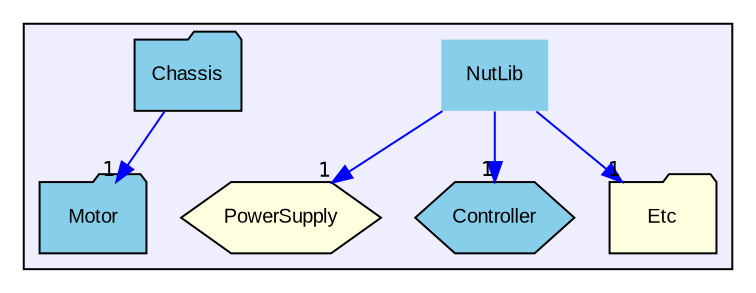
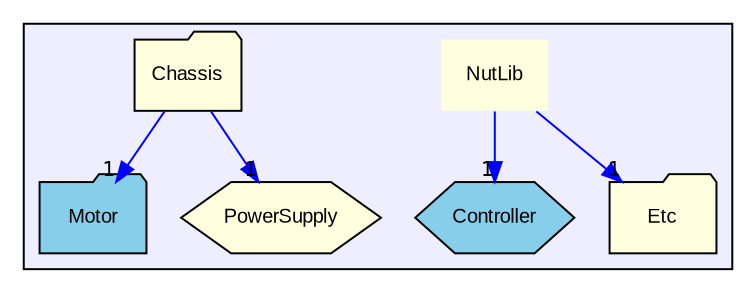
(188, 75) -> (188, 75)
(495, 75) -> (495, 75)
(396, 141) -> (229, 138)
